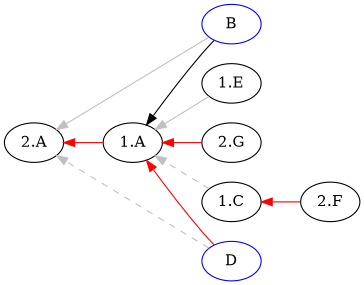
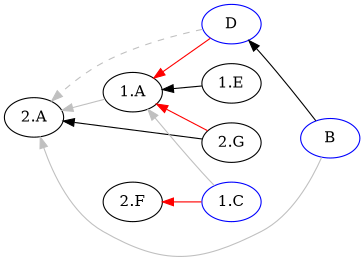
(183, 77) -> (287, 84)
(187, 110) -> (188, 87)
none -> (138, 131)
(89, 143) -> (89, 103)
(187, 175) -> (184, 152)
(232, 202) -> (232, 202)
(286, 202) -> (188, 202)
